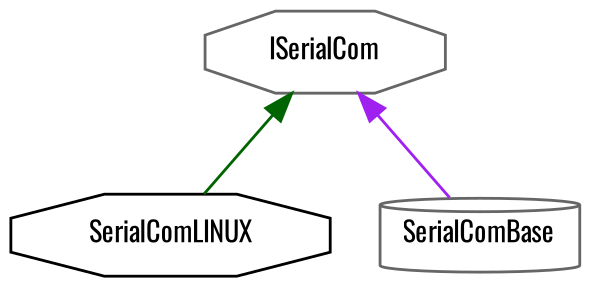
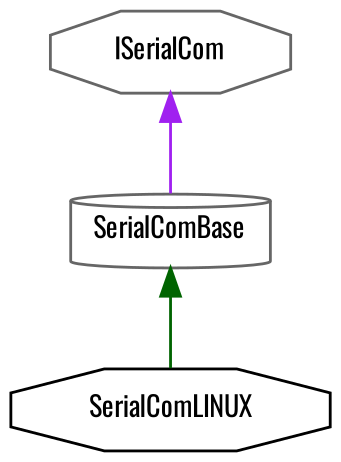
(238, 155) -> (171, 332)
